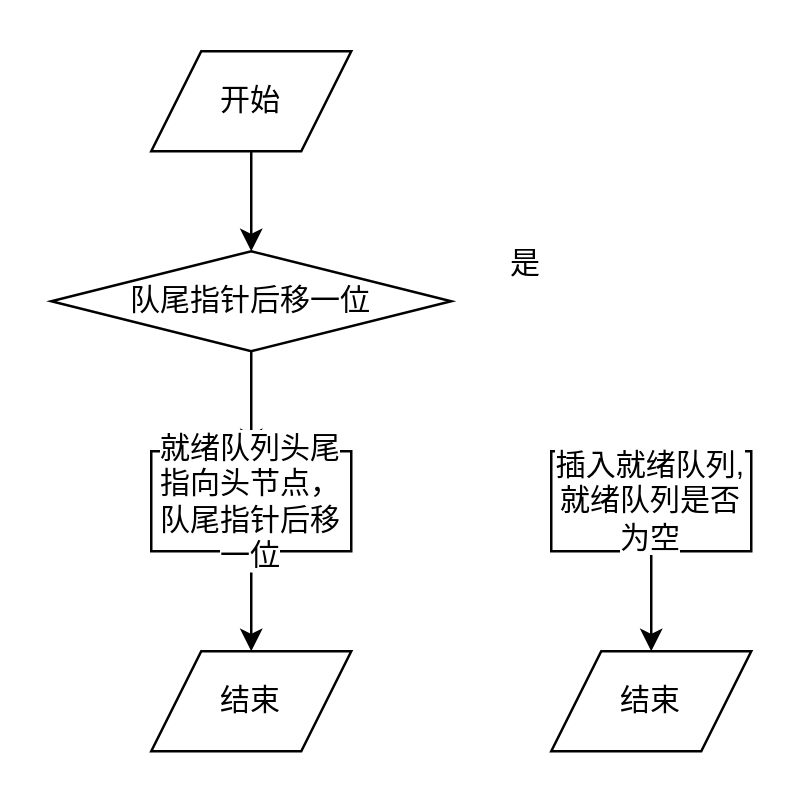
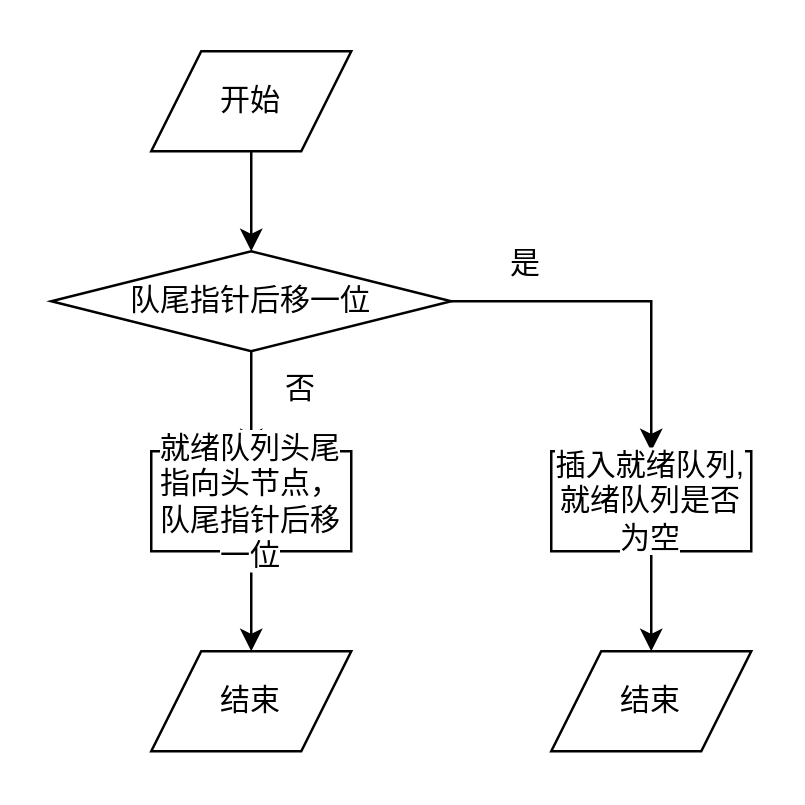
none -> (618, 301)
none -> (301, 389)
